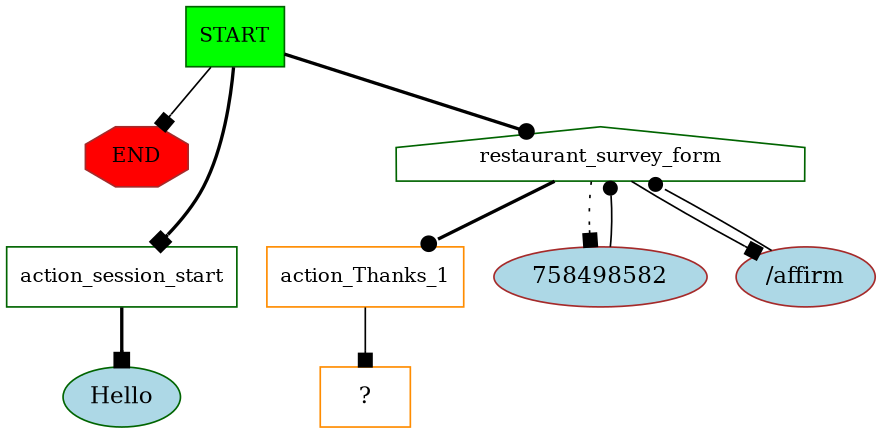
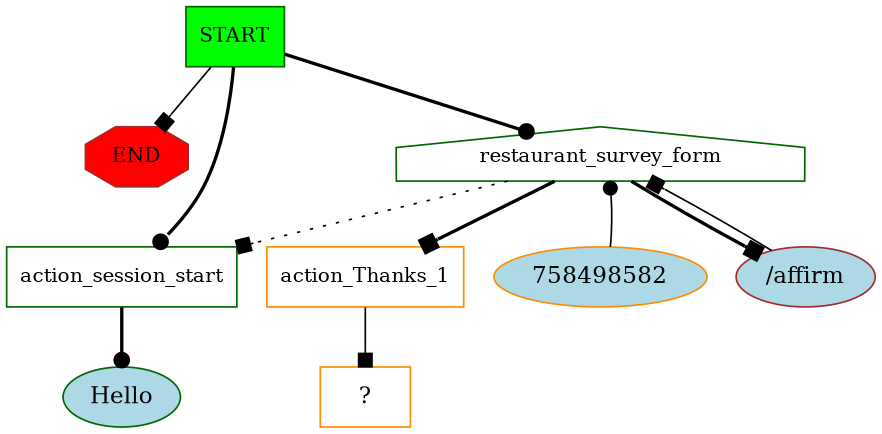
(216, 157) -> (216, 157)
(589, 206) -> (381, 212)
(496, 210) -> (496, 210)
(688, 214) -> (688, 214)
(719, 219) -> (719, 219)
(600, 277) -> (600, 277)
(122, 330) -> (122, 330)
